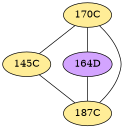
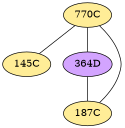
(88, 15) -> (88, 15)
(88, 64) -> (88, 64)
(57, 89) -> none
